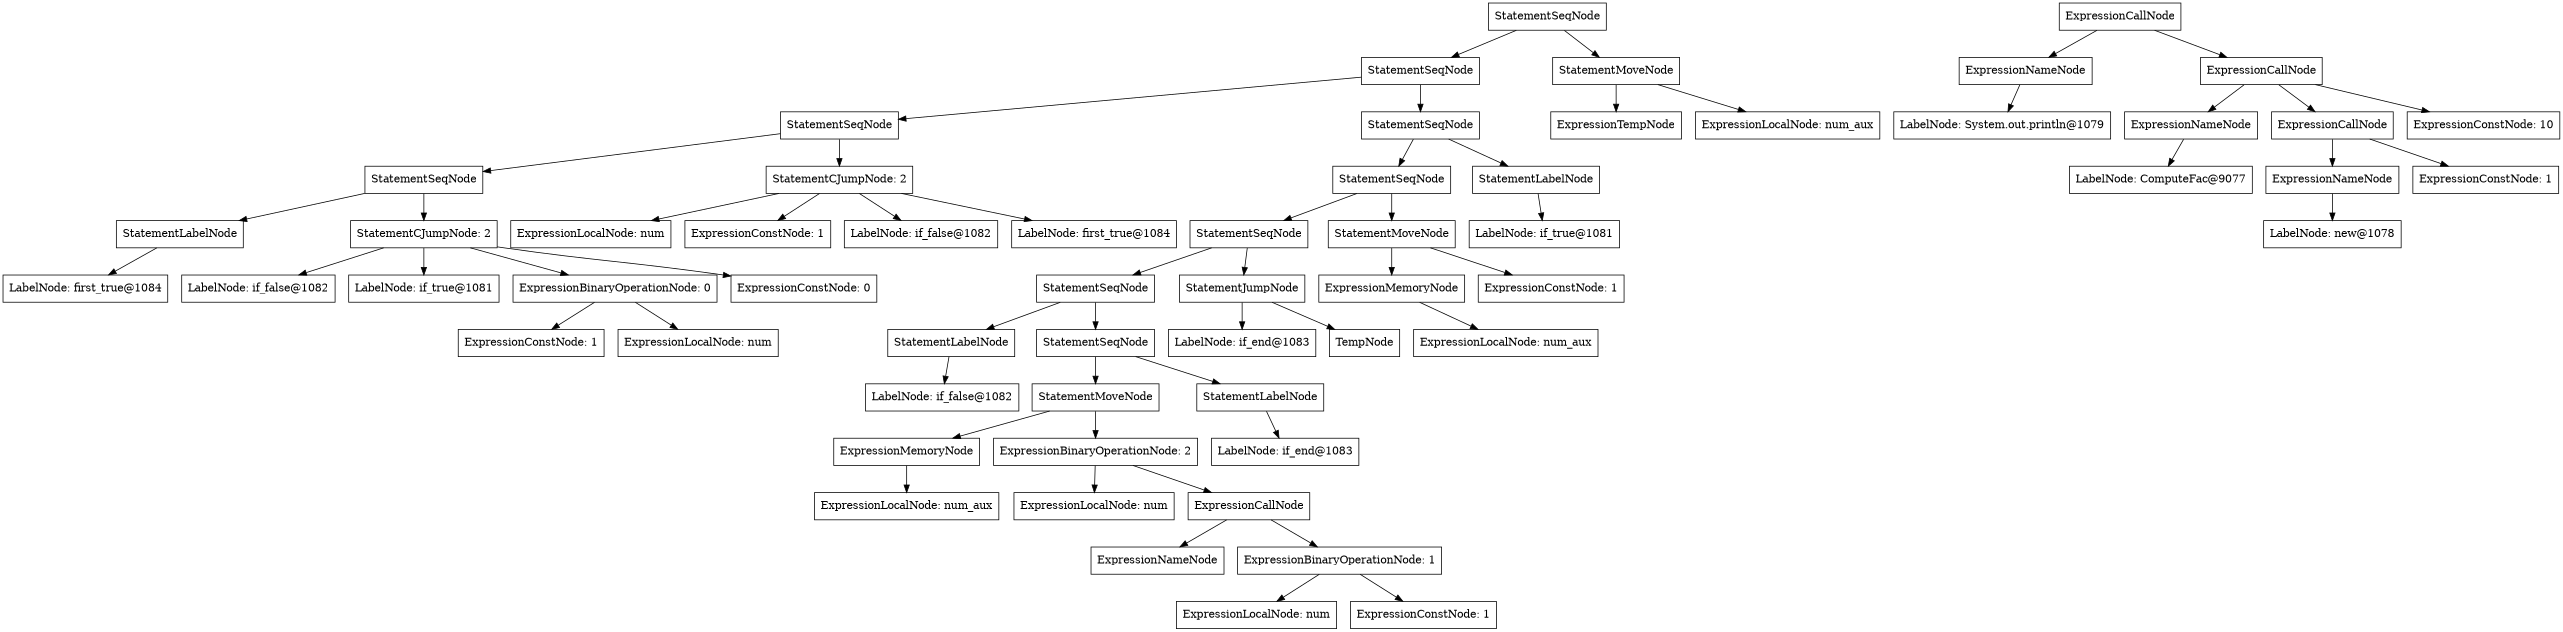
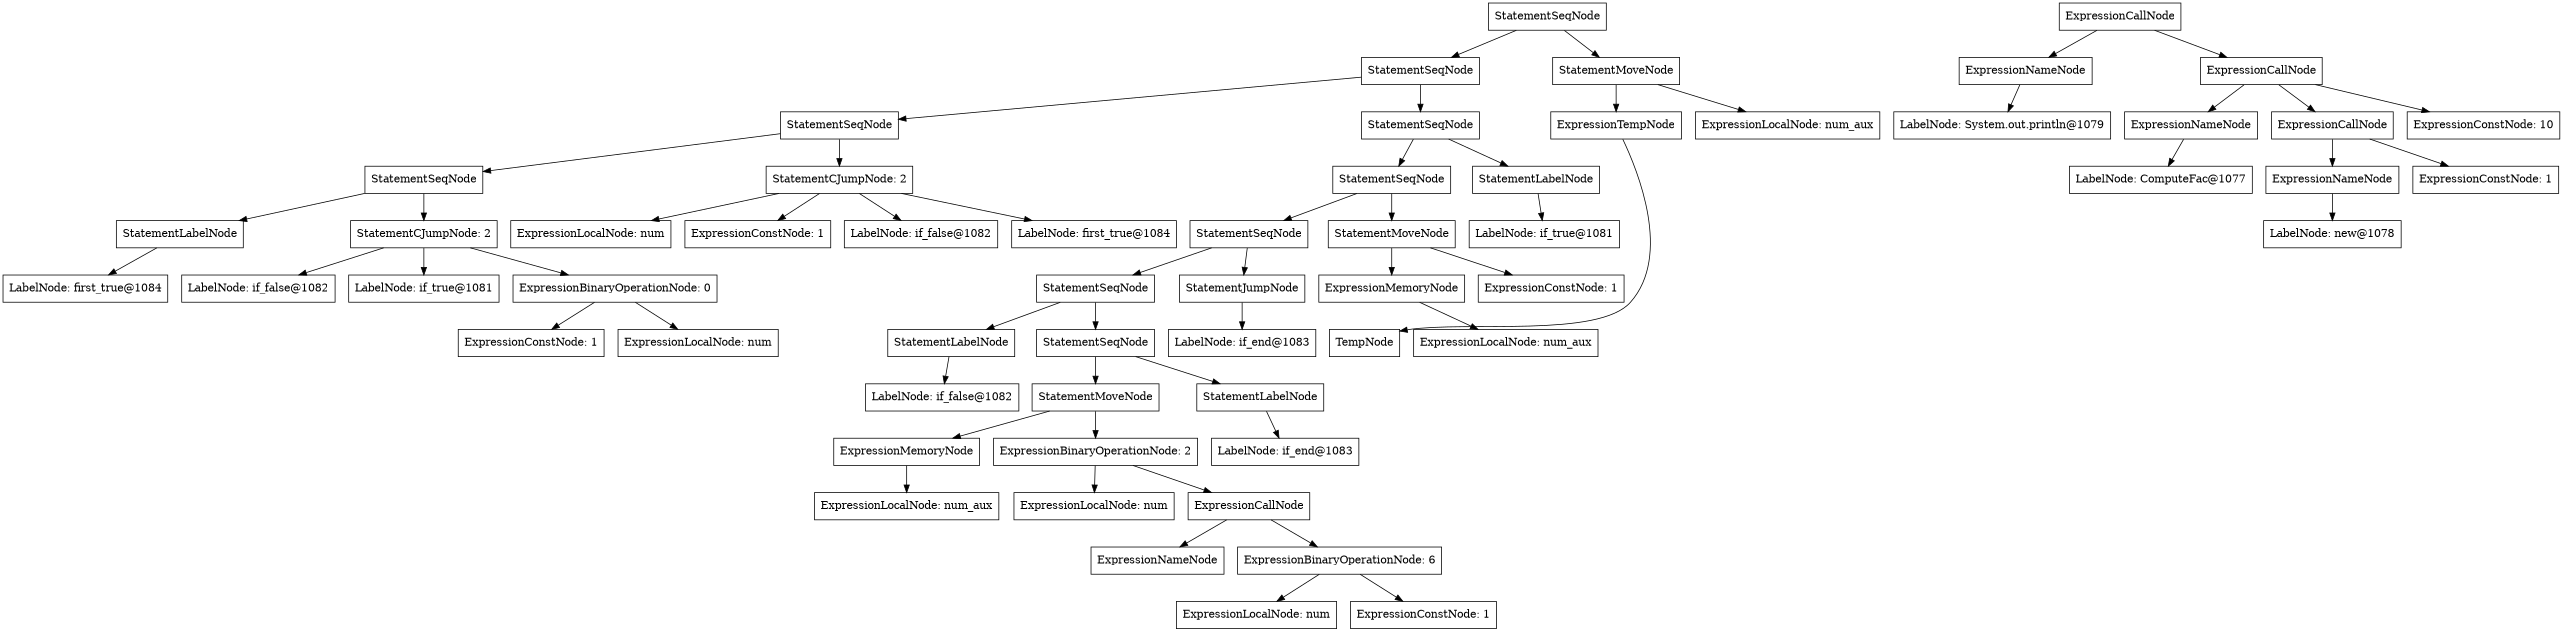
(2161, 180) -> (2161, 180)
(804, 289) -> none
(1300, 314) -> (1606, 316)
(1340, 561) -> (1340, 561)
